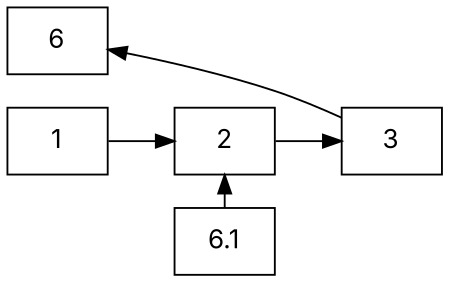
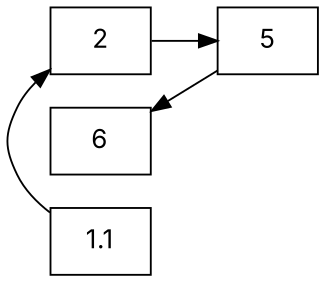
(58, 141) -> none
(392, 141) -> (268, 41)
(225, 241) -> (101, 241)
